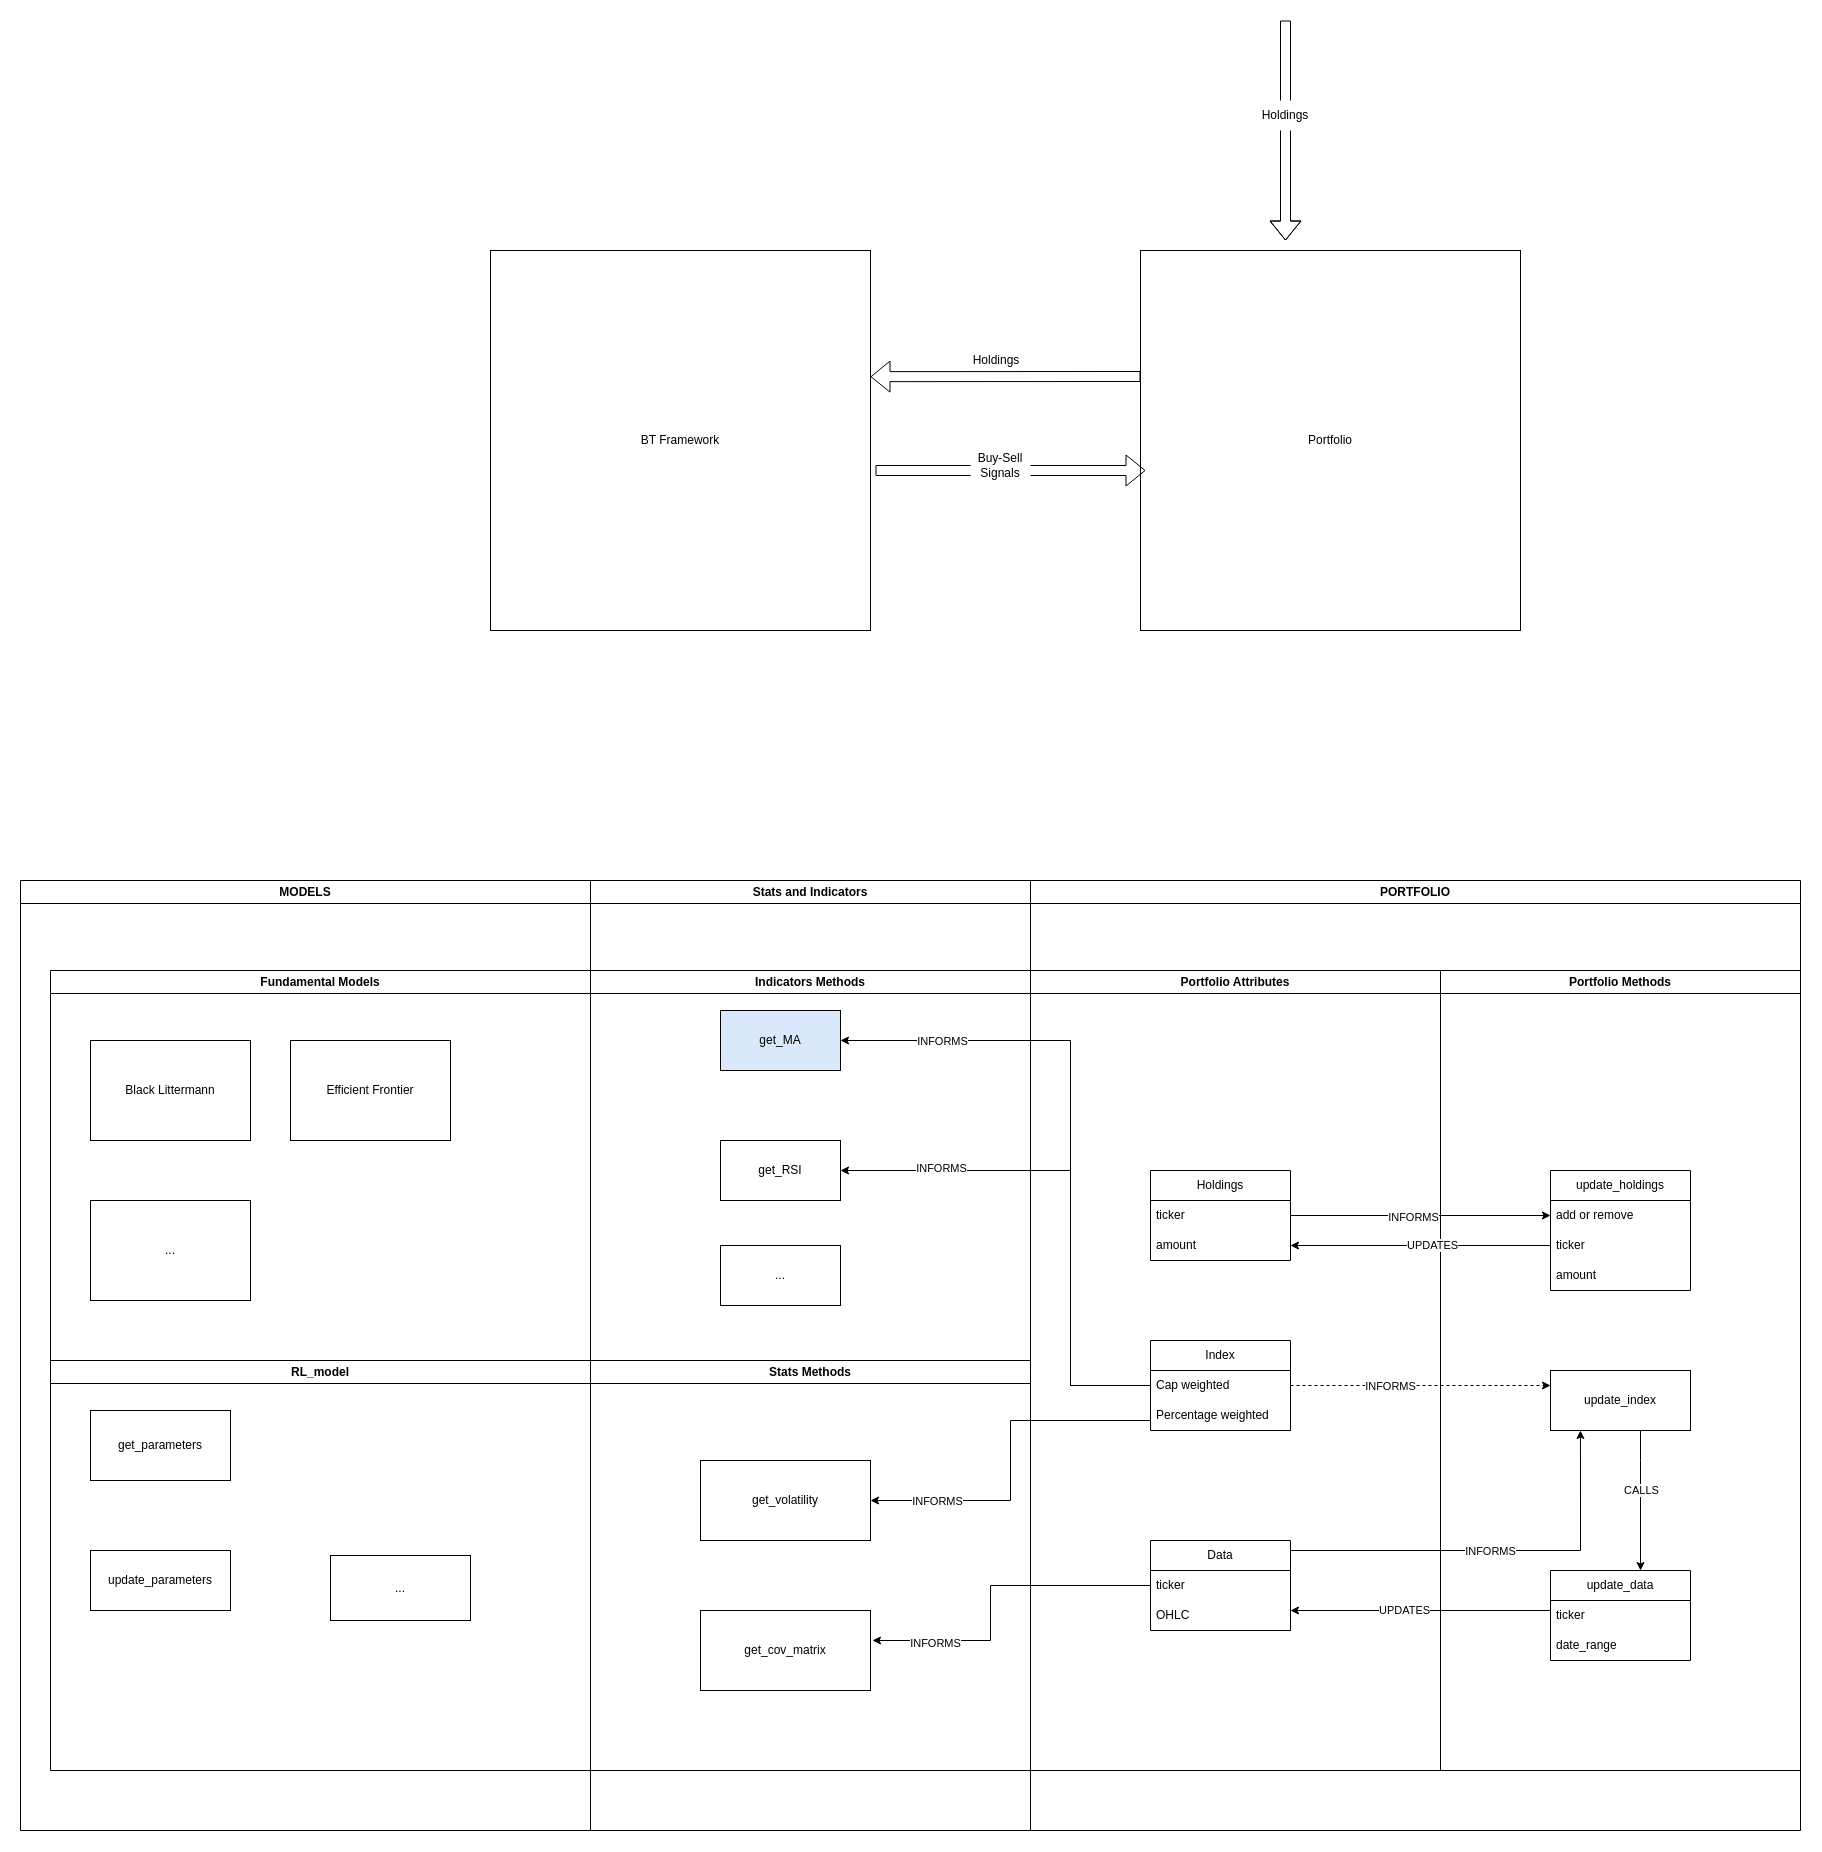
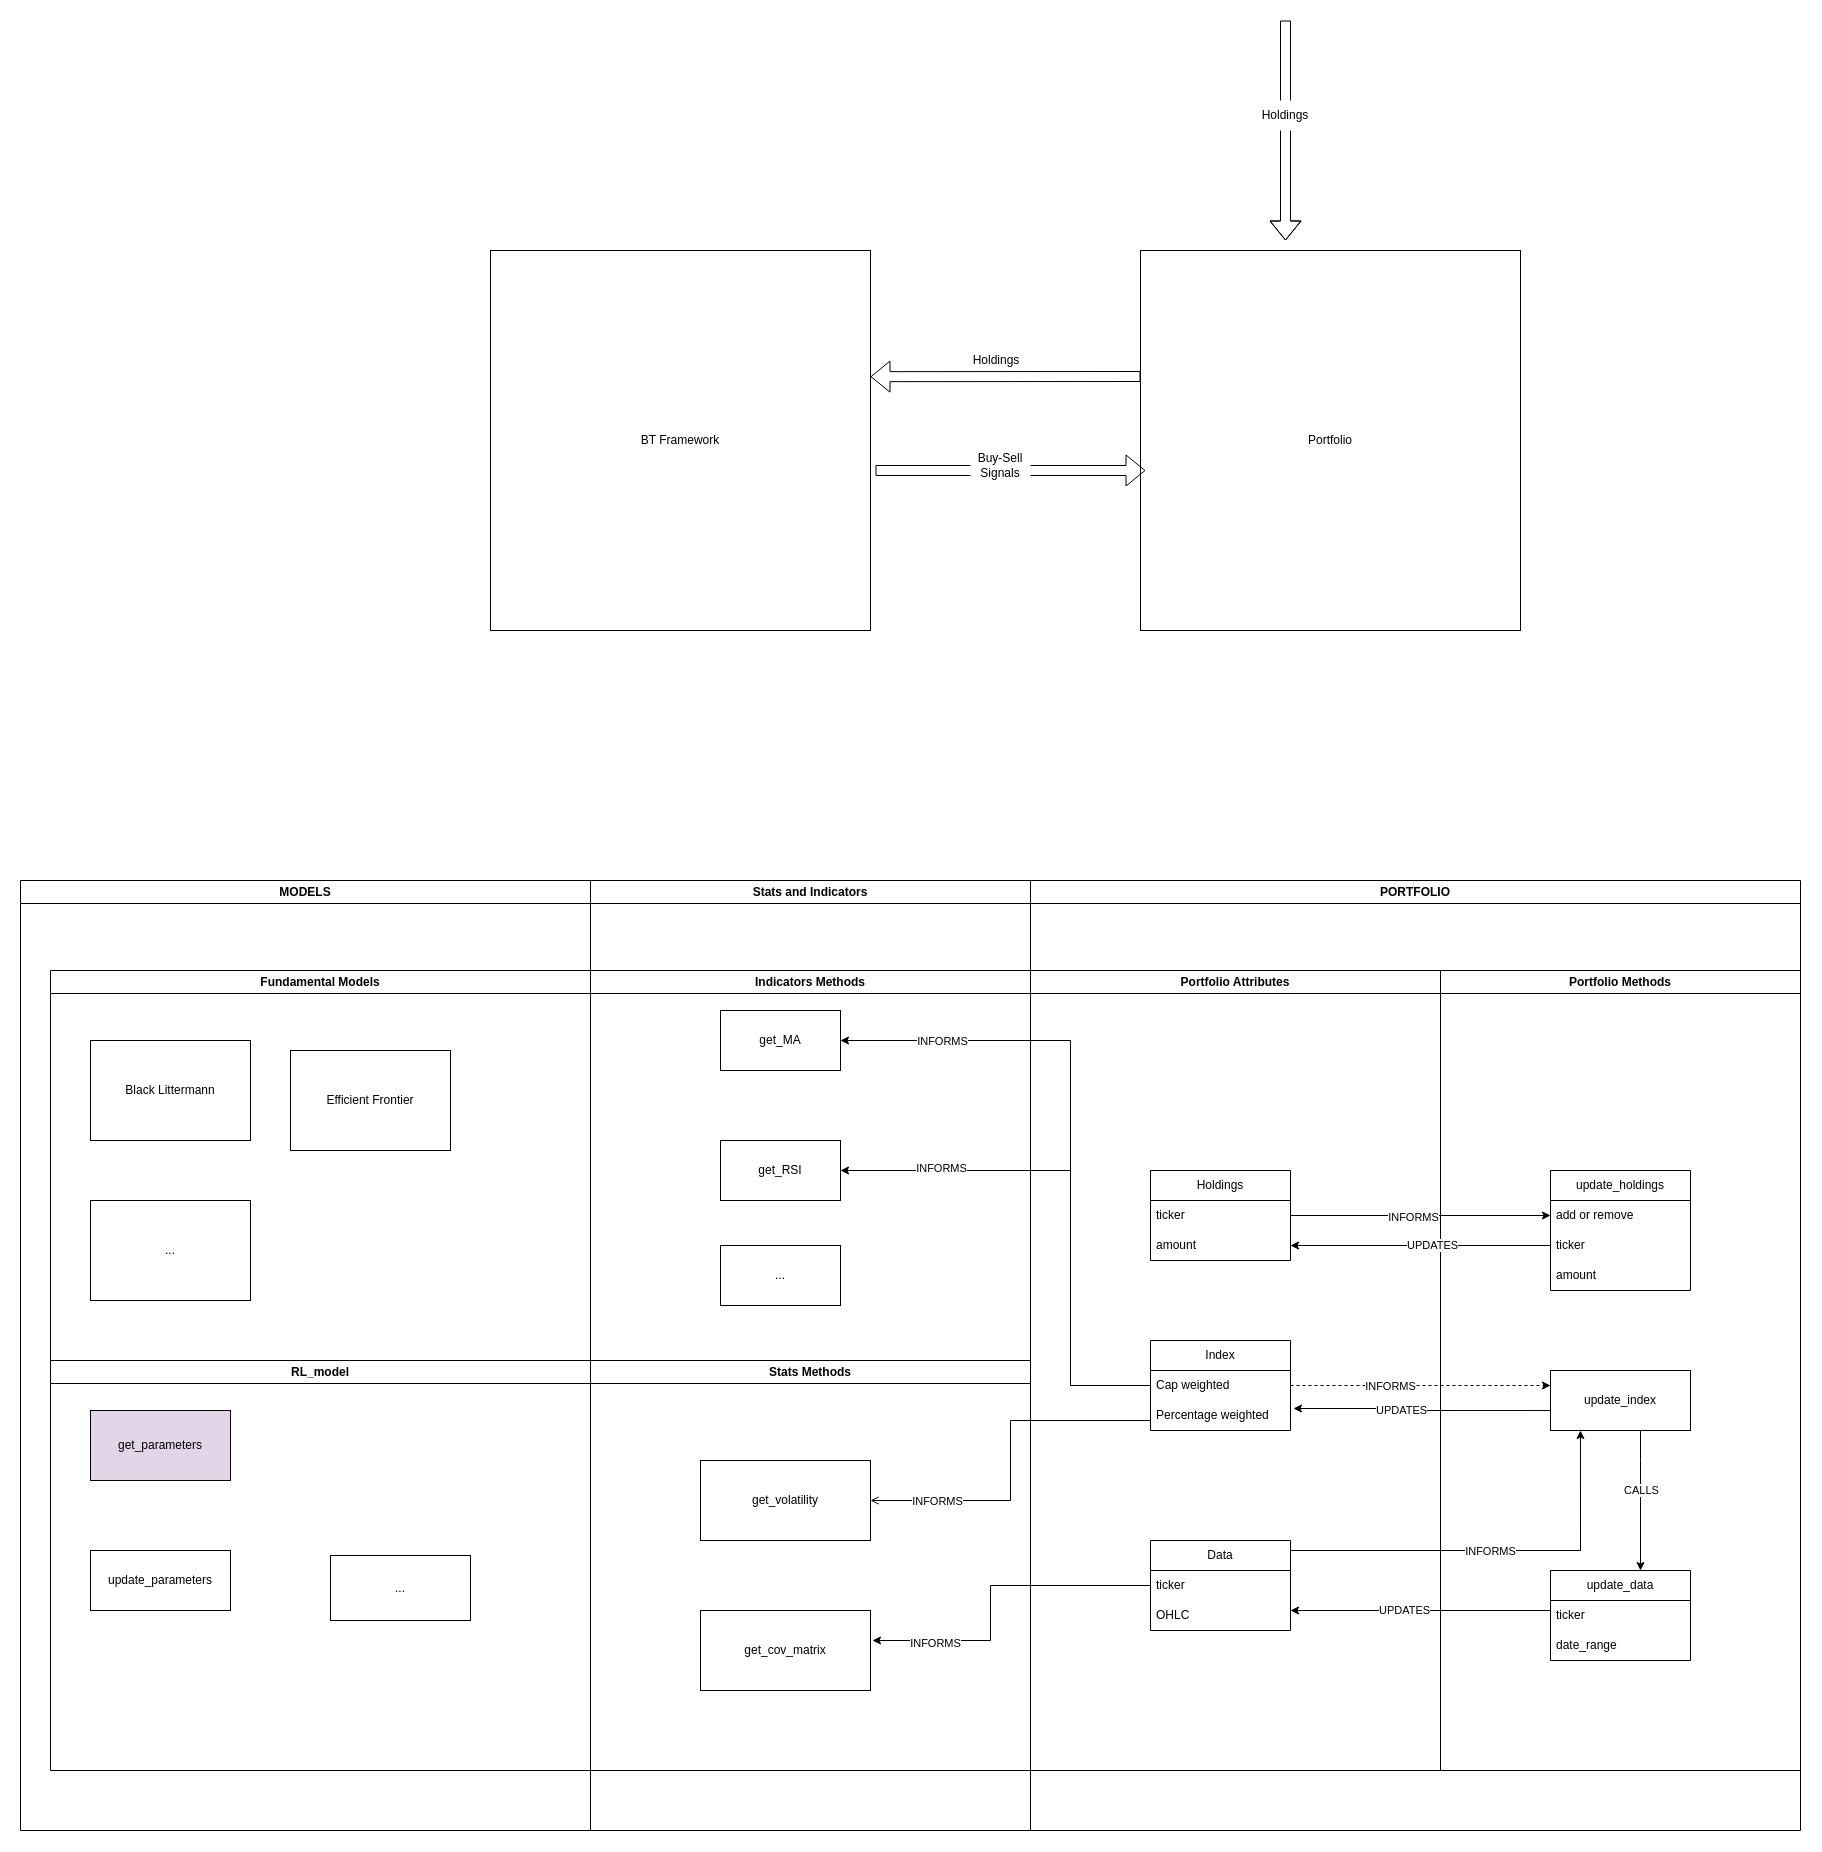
(781, 1041) -> (781, 1041)
(371, 1091) -> (371, 1101)
none -> (1425, 1411)
(161, 1446) -> (161, 1446)
(878, 1501) -> (876, 1501)
